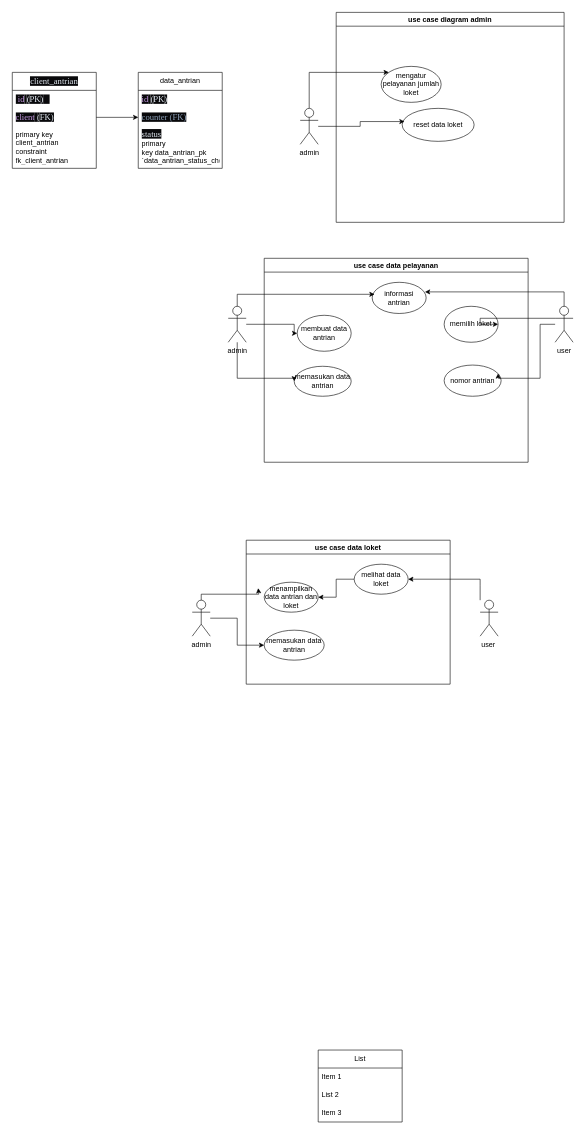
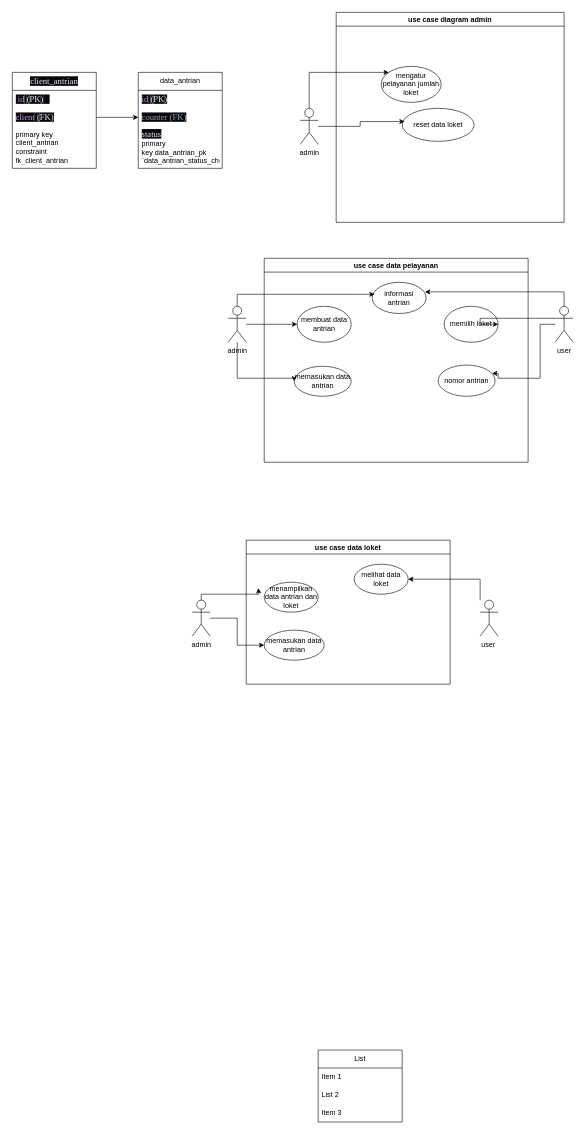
(324, 333) -> (324, 324)
(473, 381) -> (467, 381)
(336, 579) -> none
